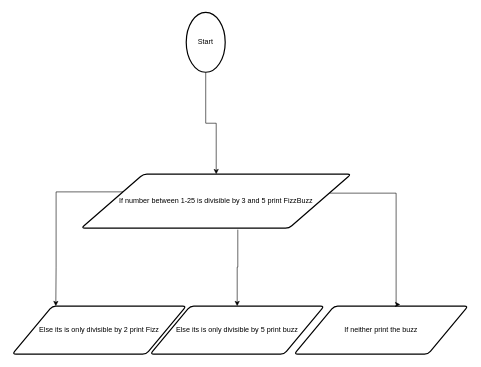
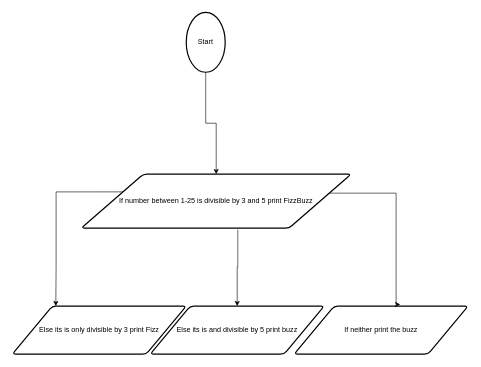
(99, 330) -> (99, 330)
(237, 330) -> (237, 330)
